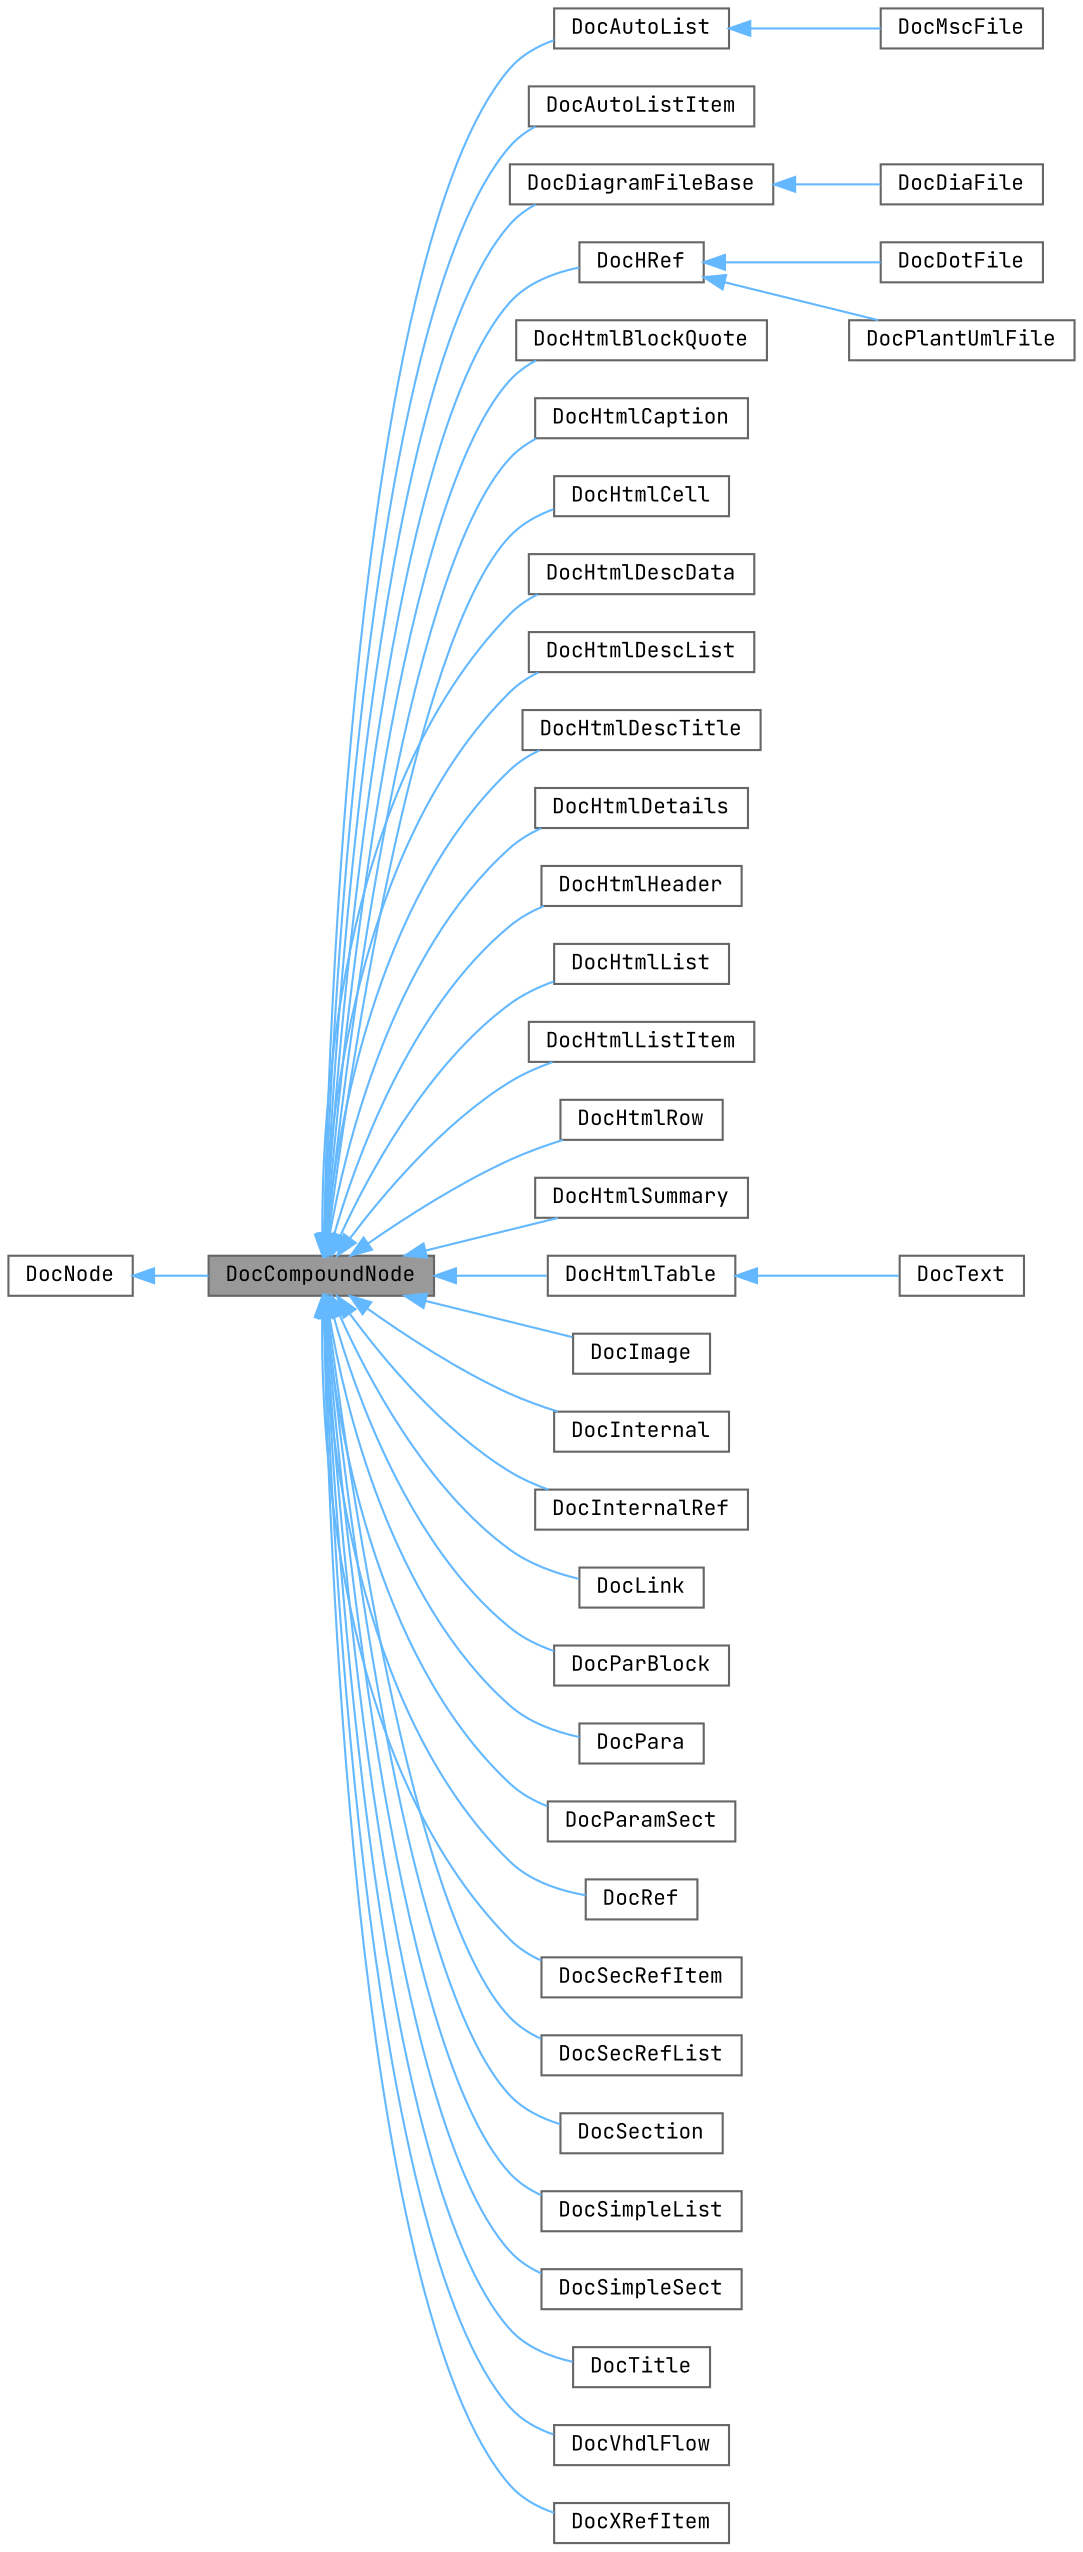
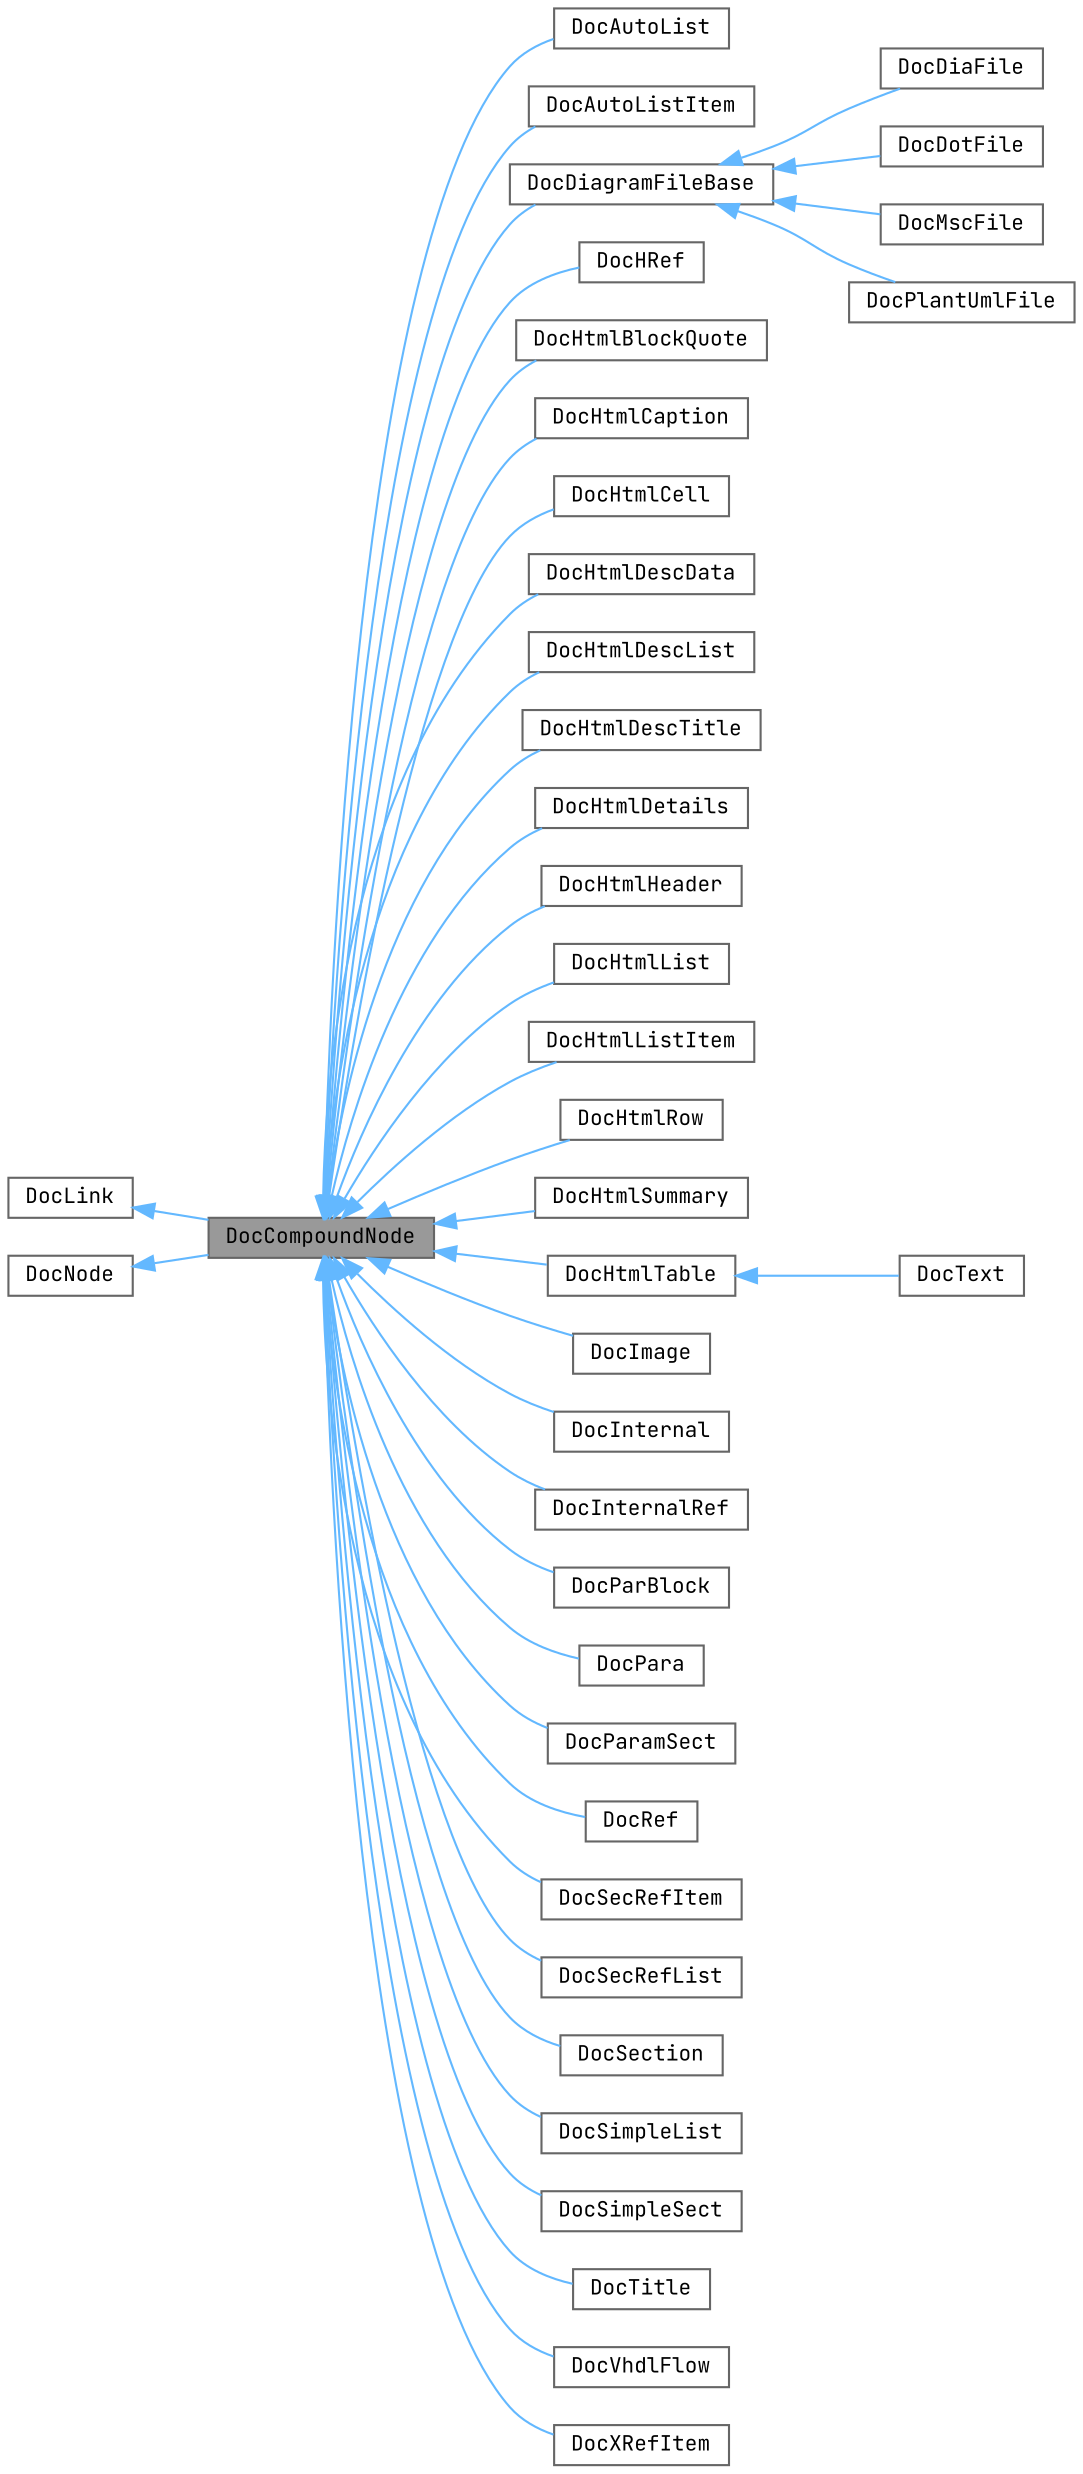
(815, 28) -> (838, 209)
(803, 262) -> (838, 161)
(801, 301) -> (816, 247)
(433, 1473) -> (181, 1215)
